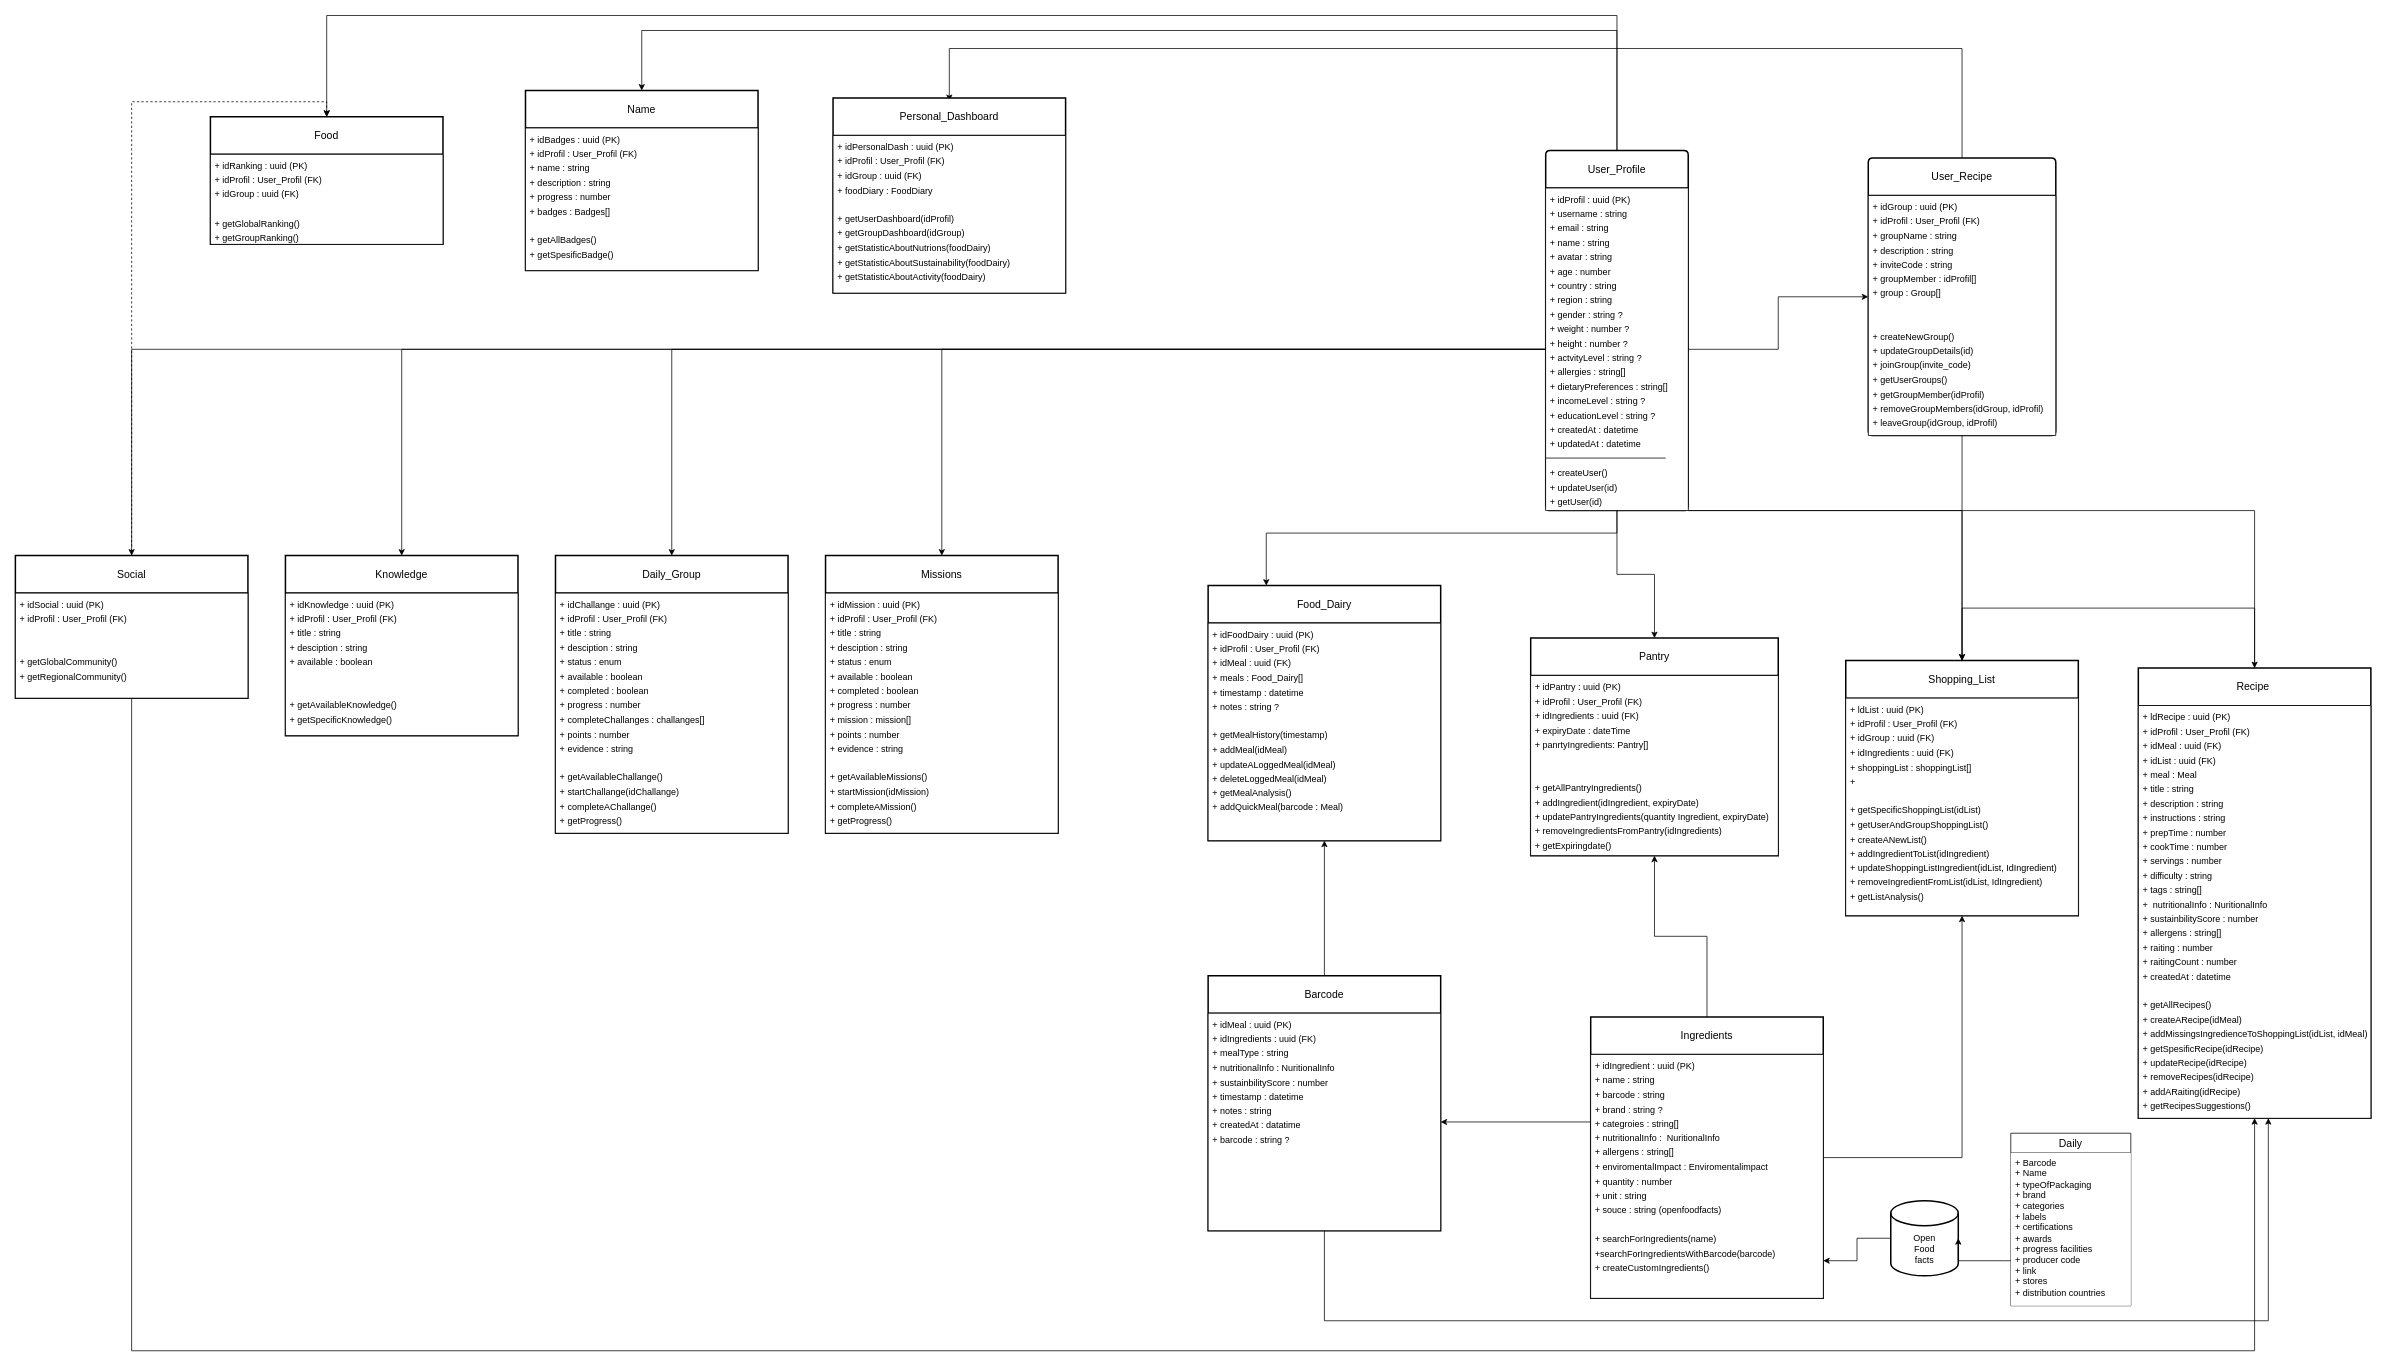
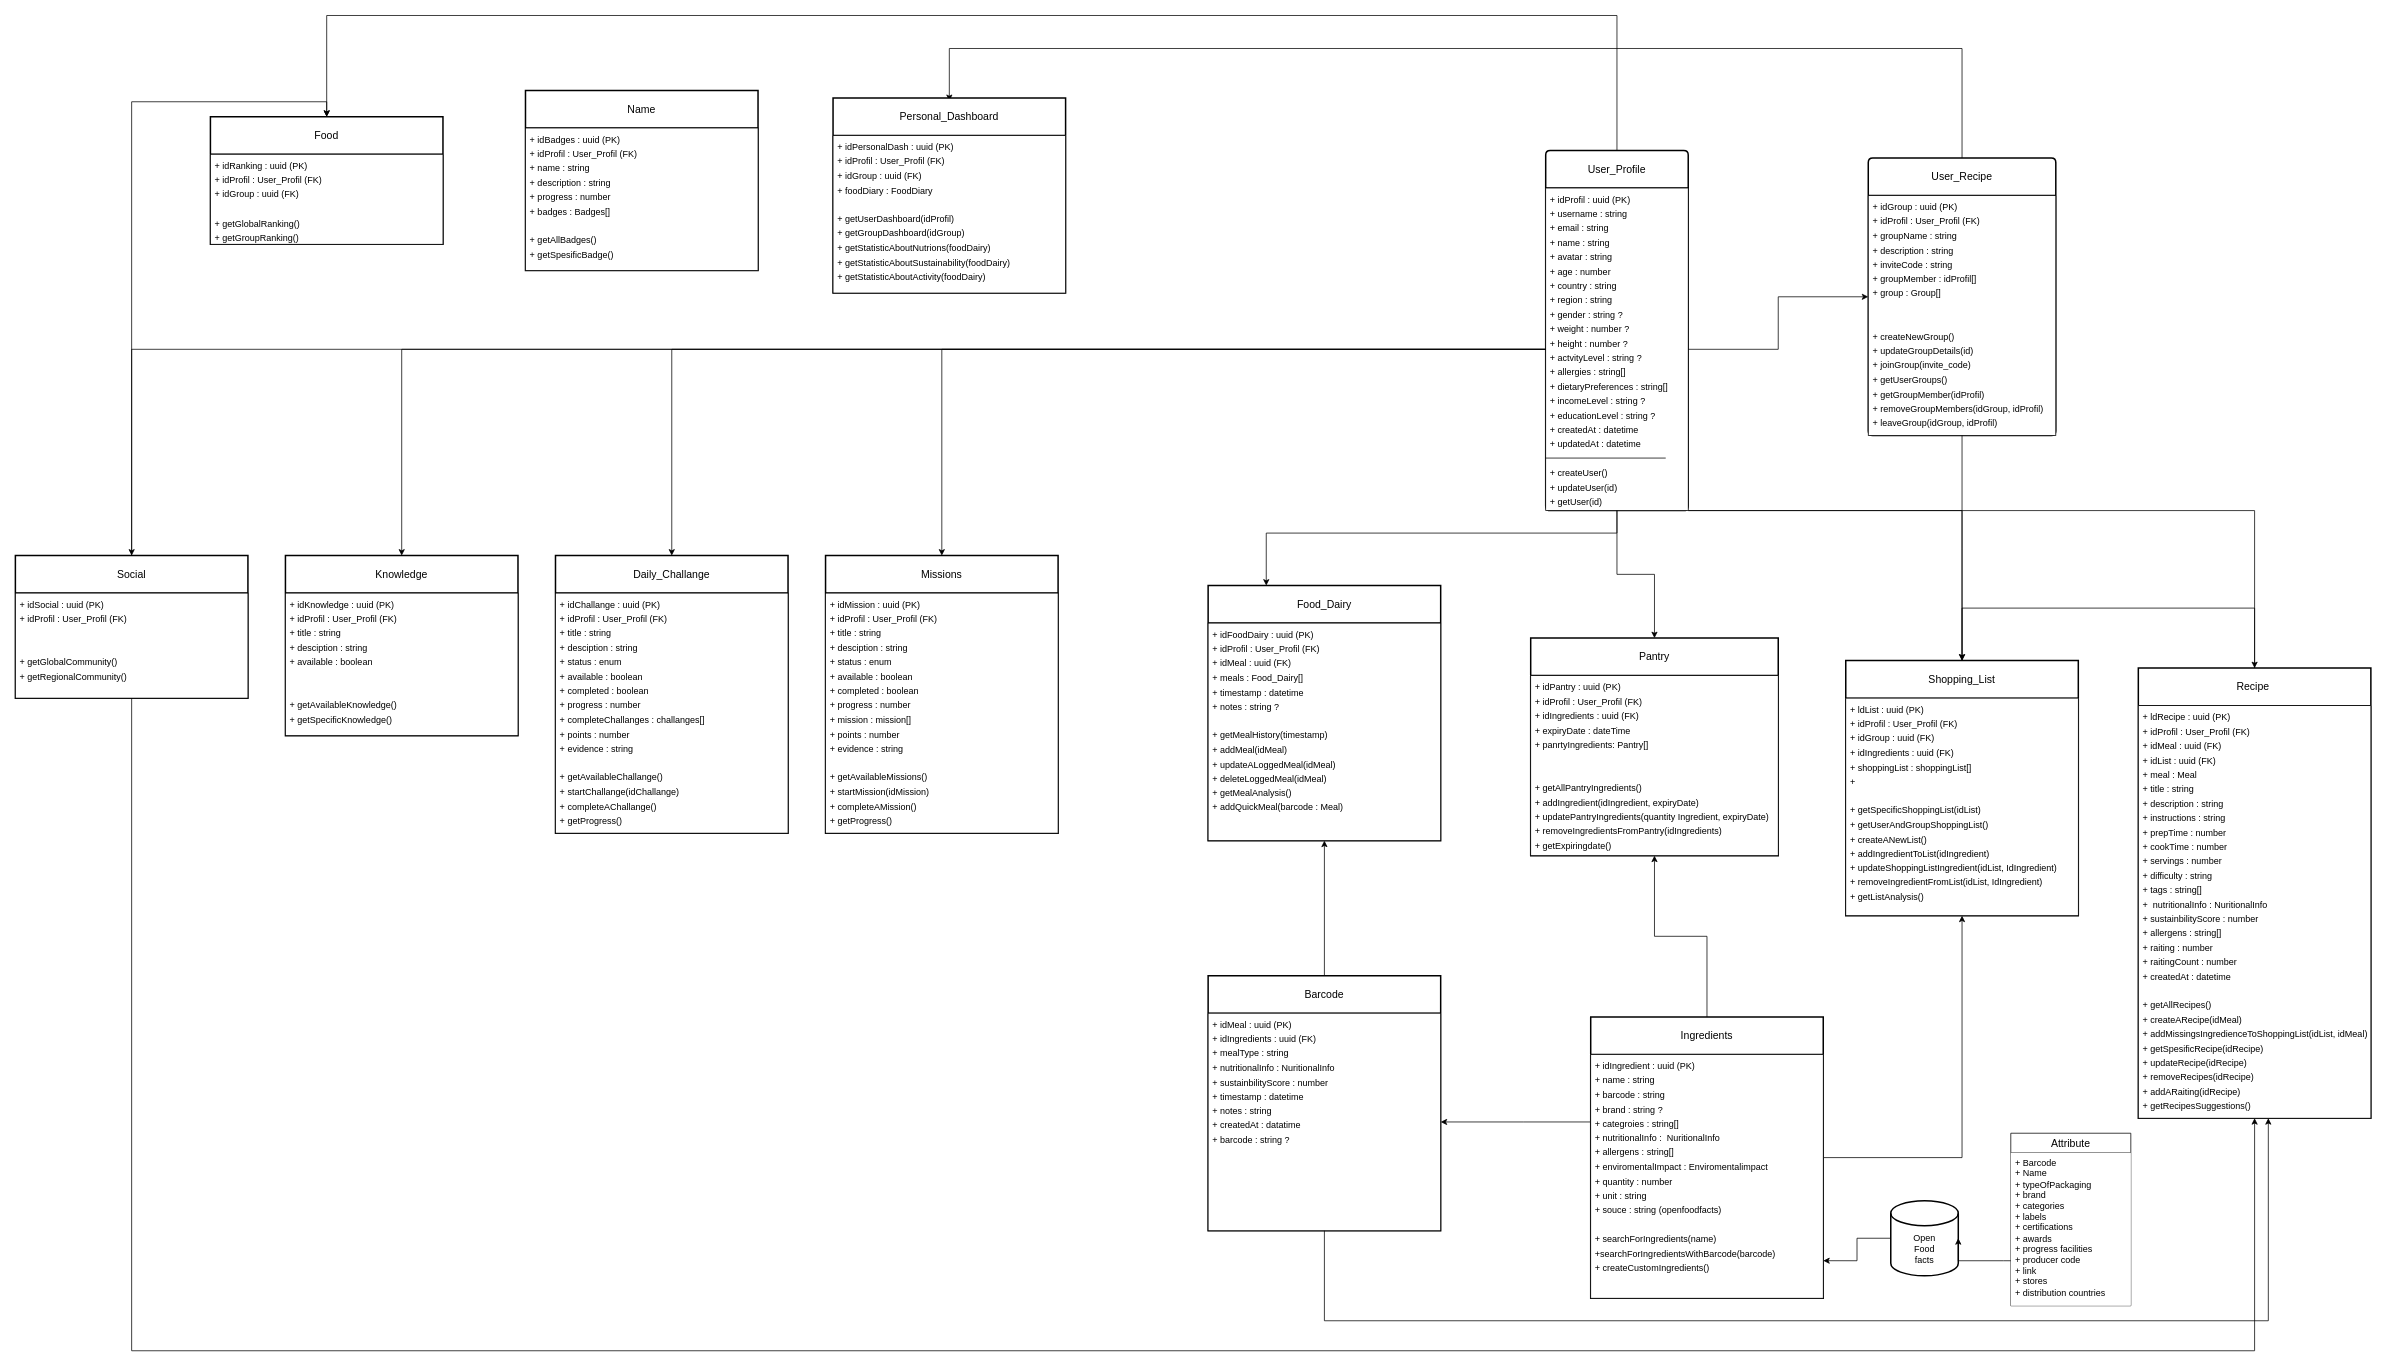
(1101, 30) -> none
(132, 129) -> (132, 129)
(672, 574) -> (672, 574)
(2070, 1143) -> (2070, 1143)
